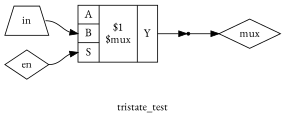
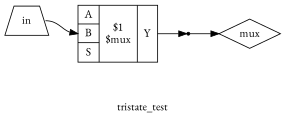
(27, 65) -> none
